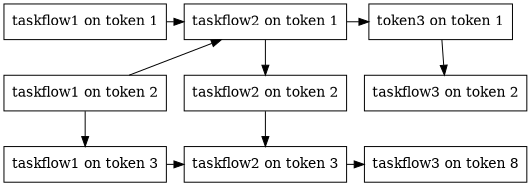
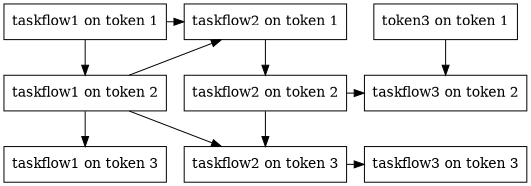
(353, 22) -> none
none -> (85, 53)
none -> (350, 93)
(170, 164) -> (171, 127)
(446, 164) -> (446, 164)
